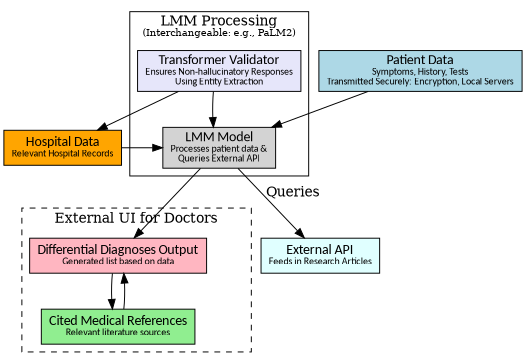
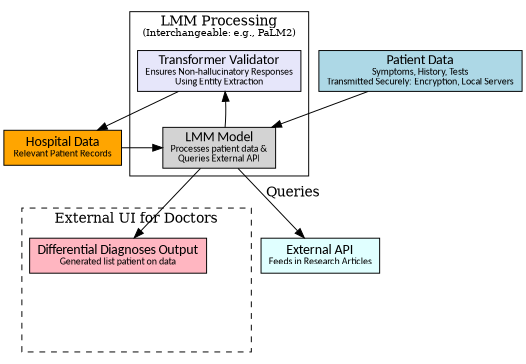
(213, 105) -> (226, 114)
(63, 154) -> (63, 154)
(118, 262) -> (118, 262)
(118, 327) -> none
